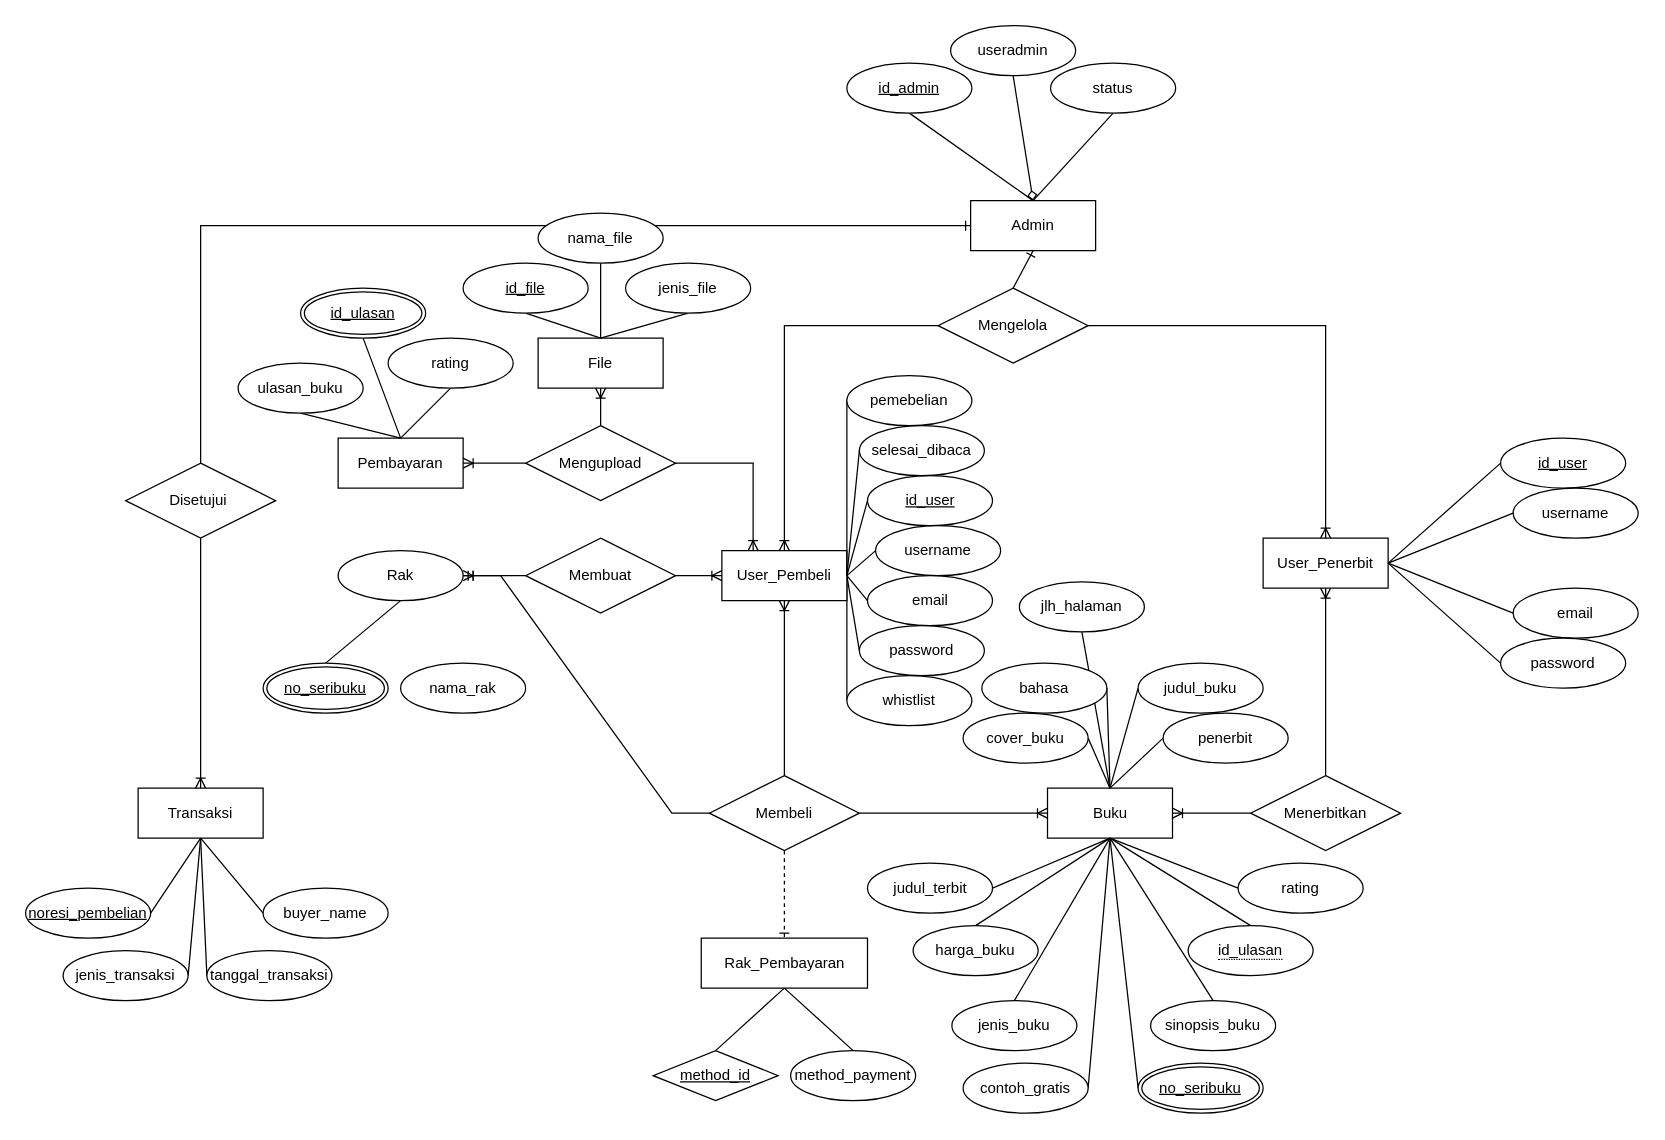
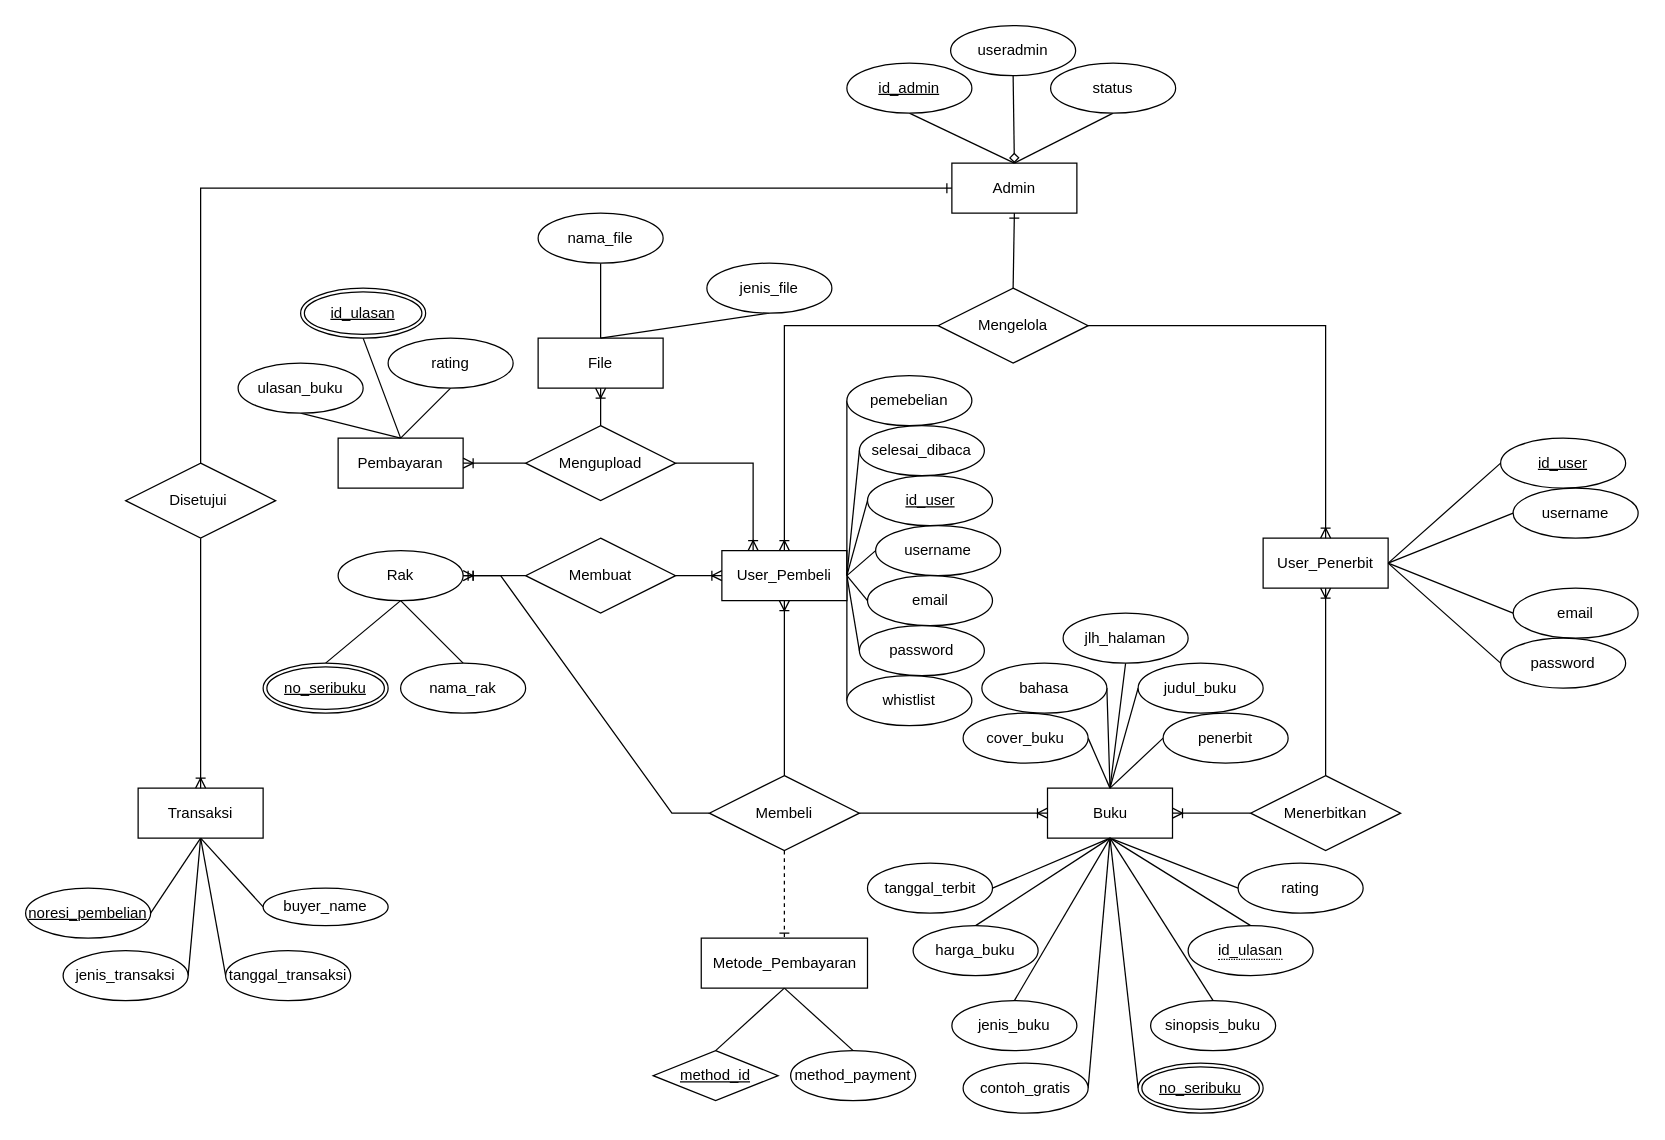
(1033, 226) -> (1014, 188)
(526, 288) -> none
(688, 288) -> (769, 288)
(562, 325) -> none
(1082, 607) -> (1126, 638)
none -> (433, 633)
(931, 888) -> (931, 888)
(326, 913) -> (326, 907)
(785, 963) -> (785, 963)
(269, 976) -> (288, 976)
